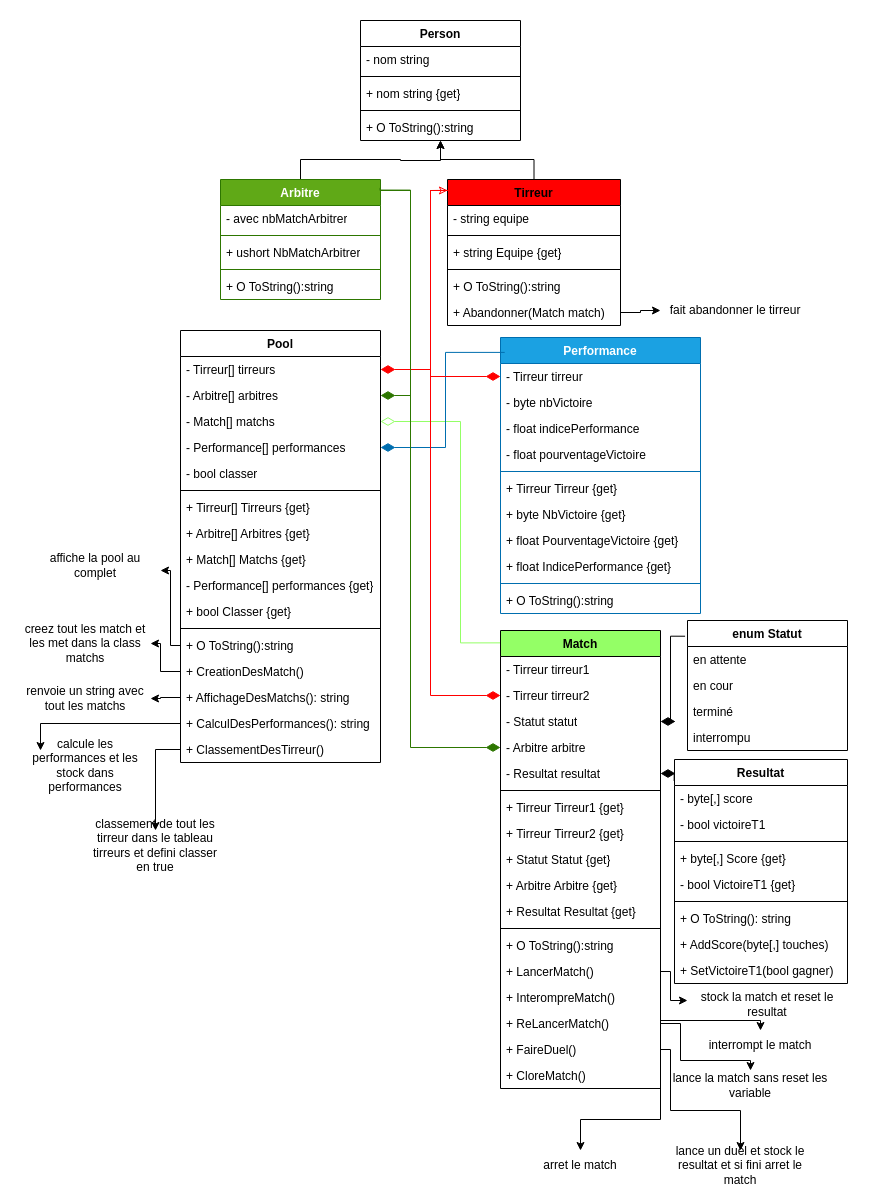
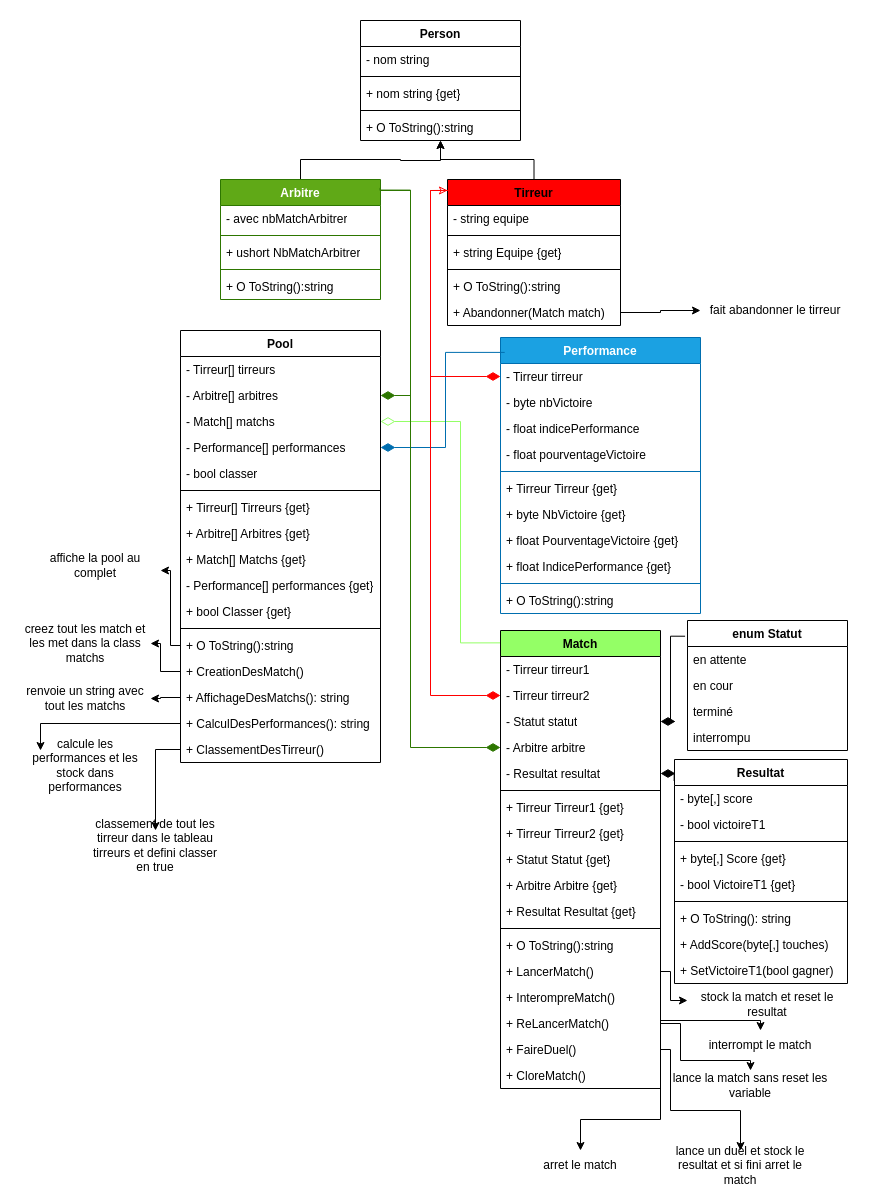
(736, 311) -> (776, 311)
(412, 370) -> none
